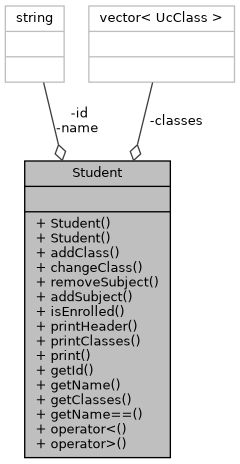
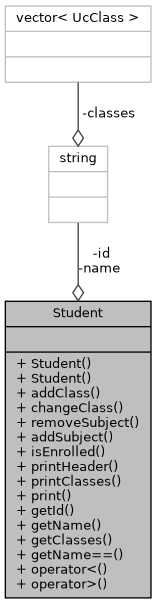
(145, 113) -> (78, 106)
